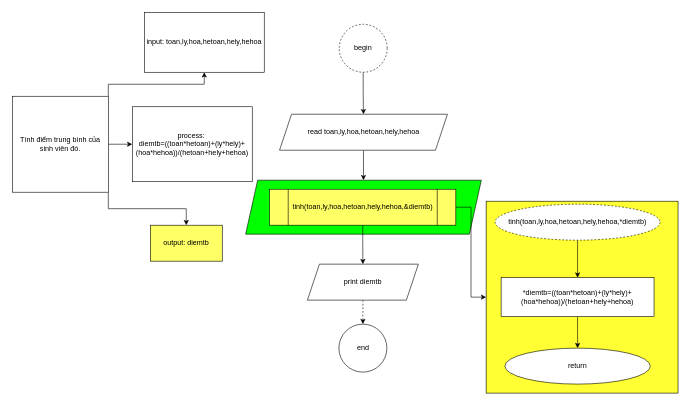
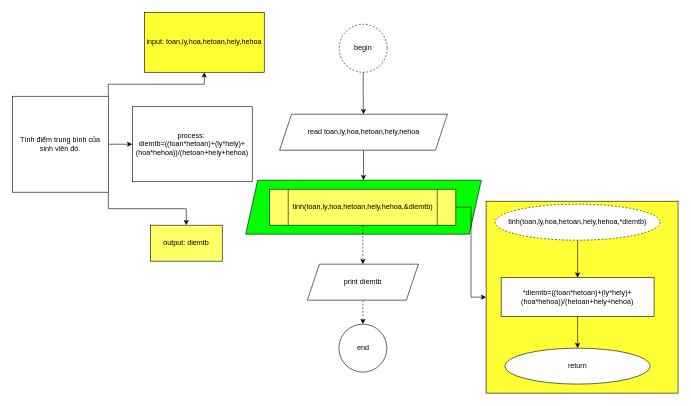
(204, 42) -> (204, 42)
(363, 242) -> (363, 242)
